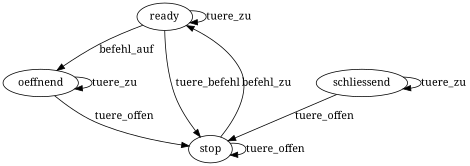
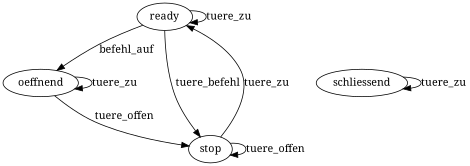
(267, 83) -> (267, 83)
(286, 116) -> none
